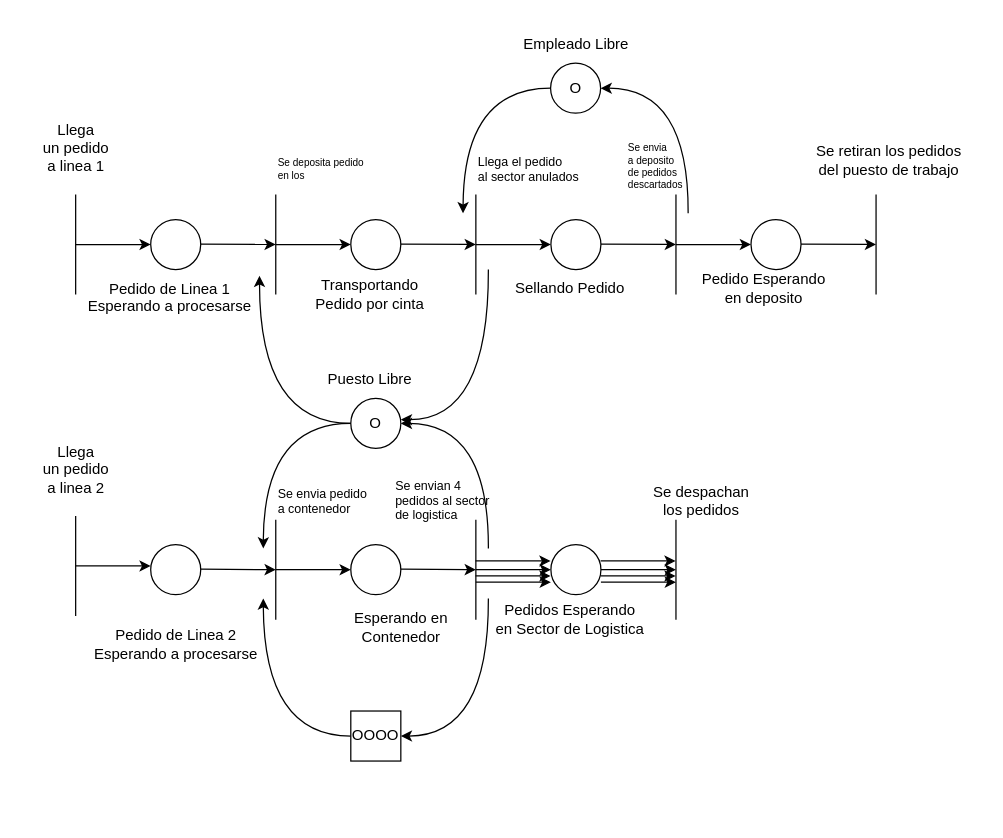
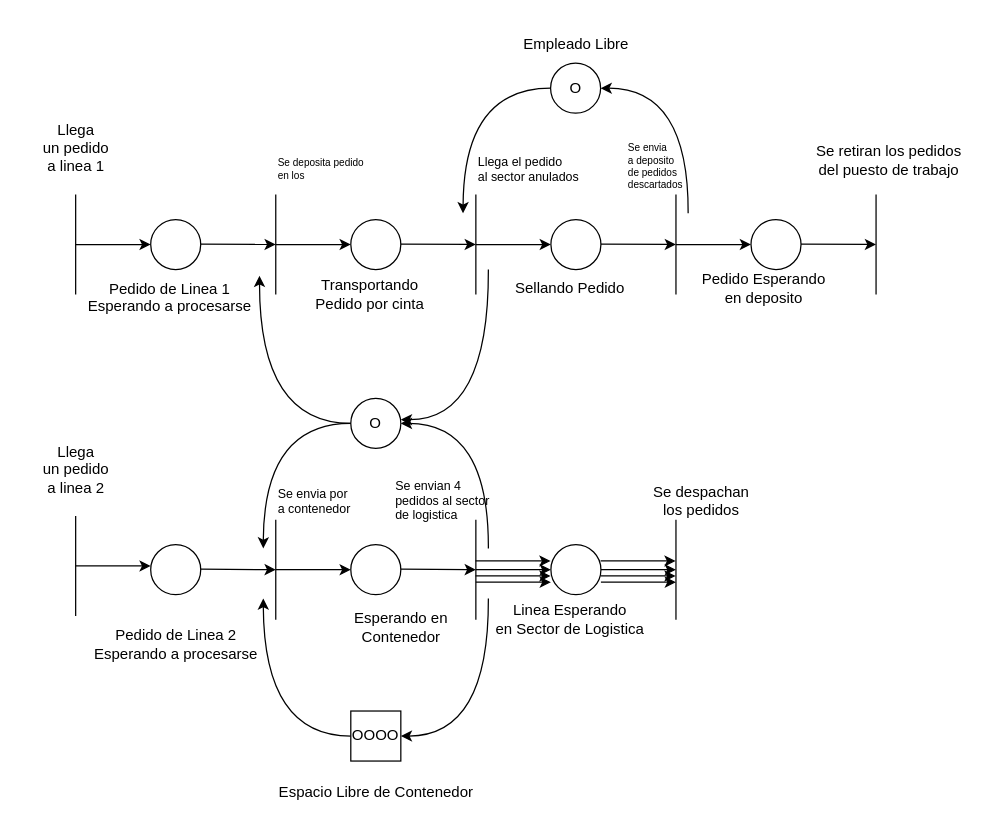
(369, 379) -> none
(333, 501) -> (327, 501)
(570, 619) -> (570, 619)
none -> (376, 792)
